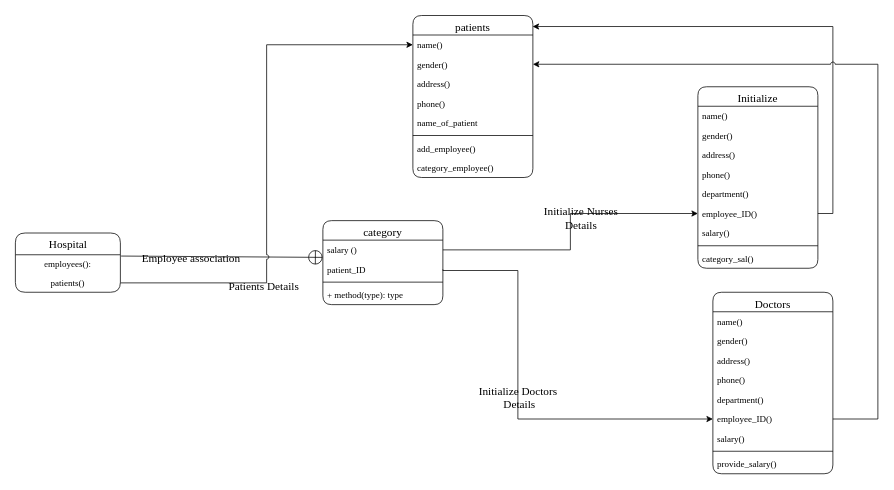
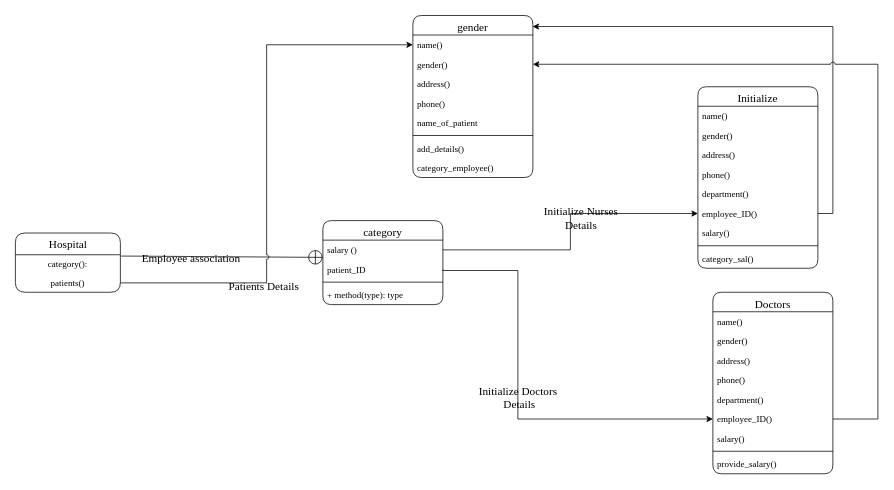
(473, 27) -> (473, 27)
(451, 149) -> (447, 149)
(68, 264) -> (68, 264)
